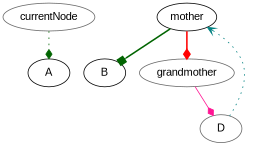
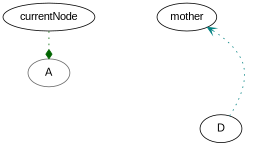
(49, 17) -> (49, 17)
(49, 73) -> (49, 73)
(105, 73) -> none
(187, 73) -> none
(221, 129) -> (221, 129)
